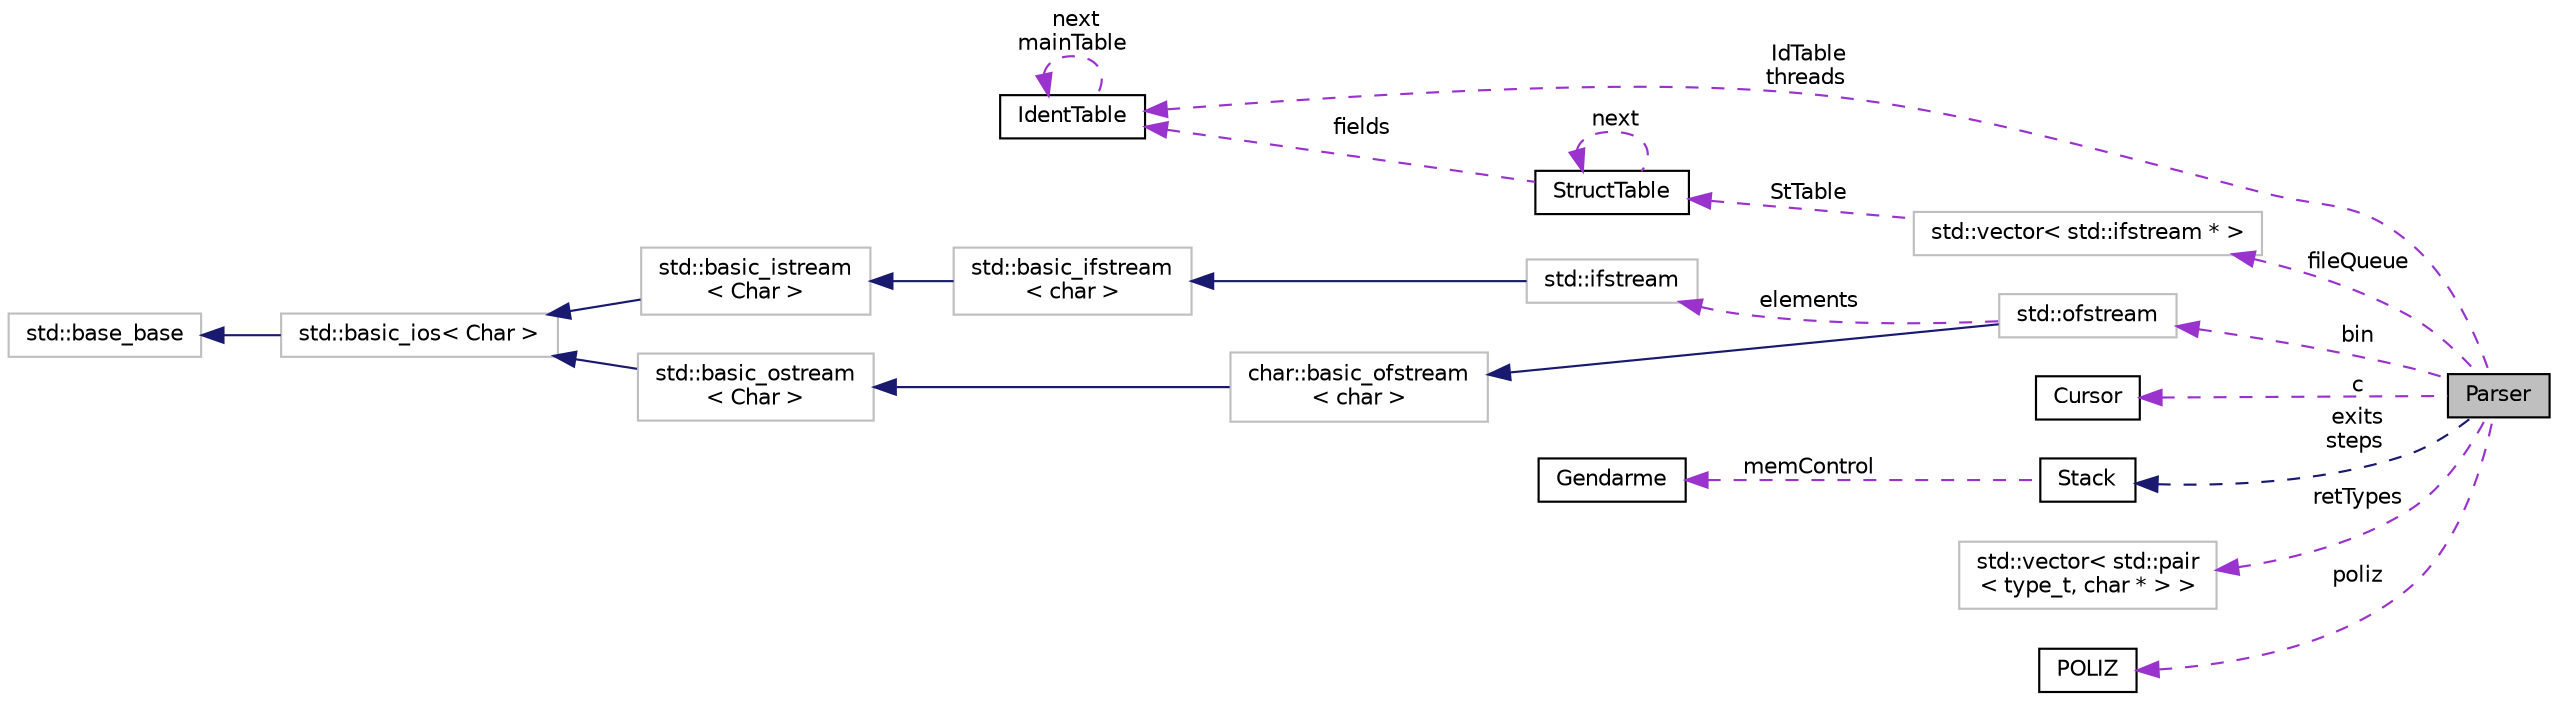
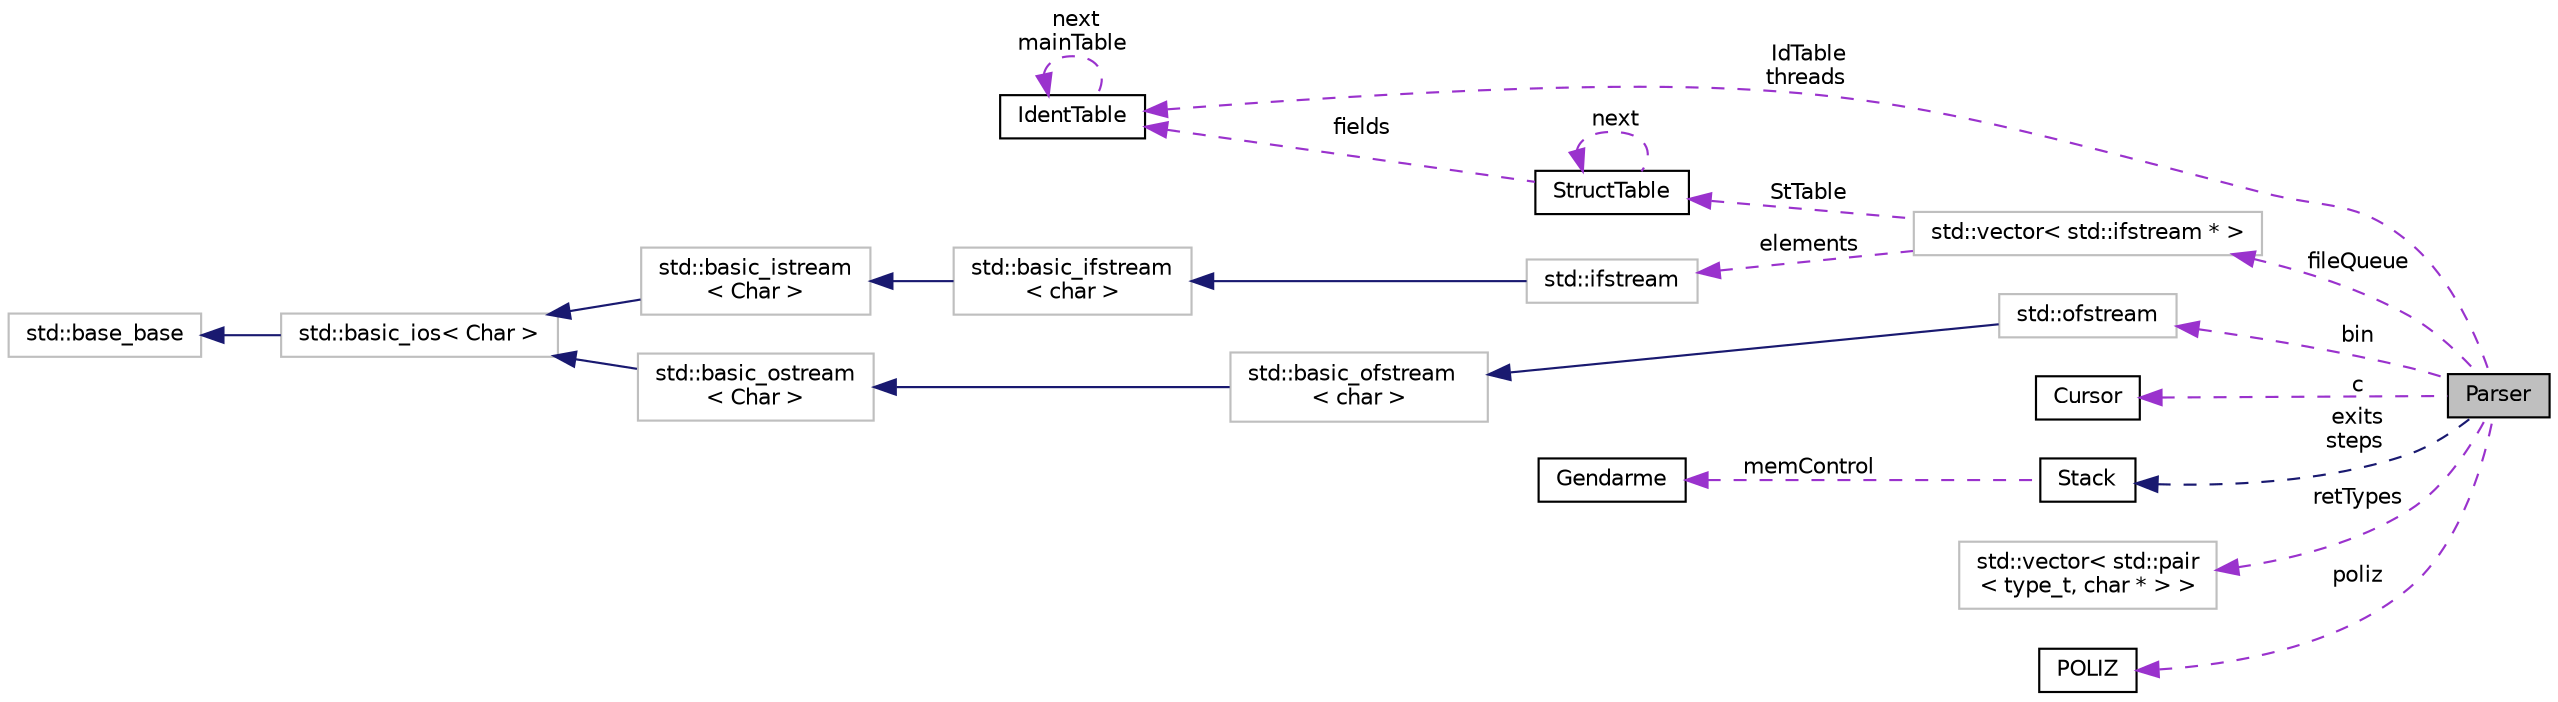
(1849, 322) -> (1816, 261)
(1359, 387) -> (1359, 387)
